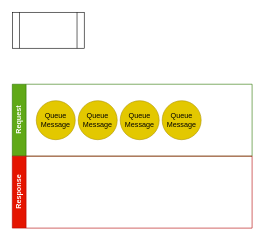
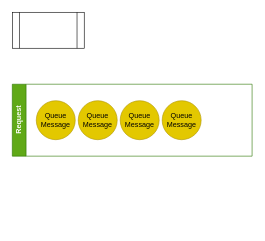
(132, 192) -> none
